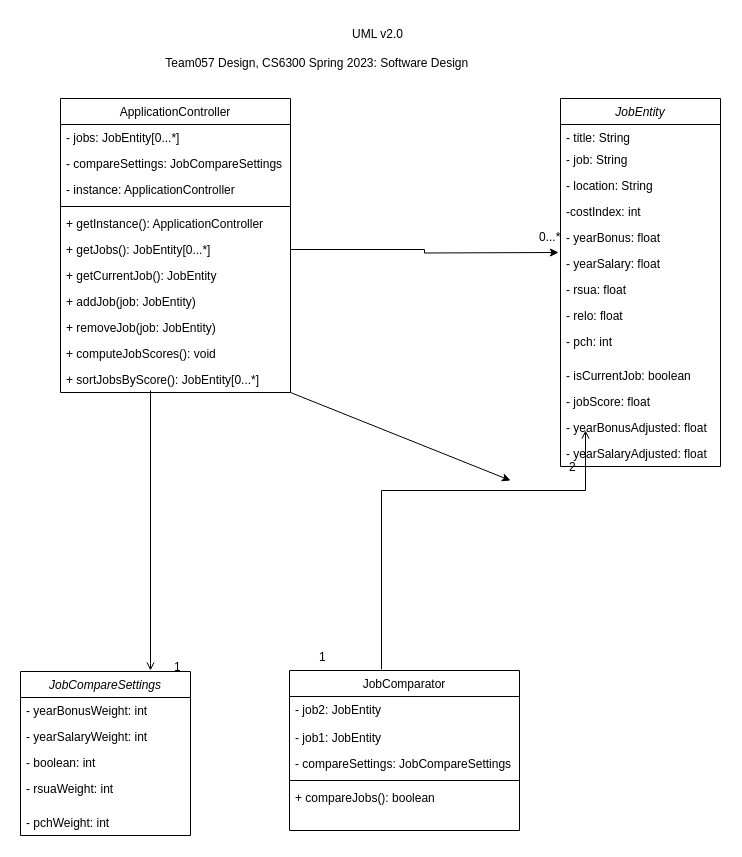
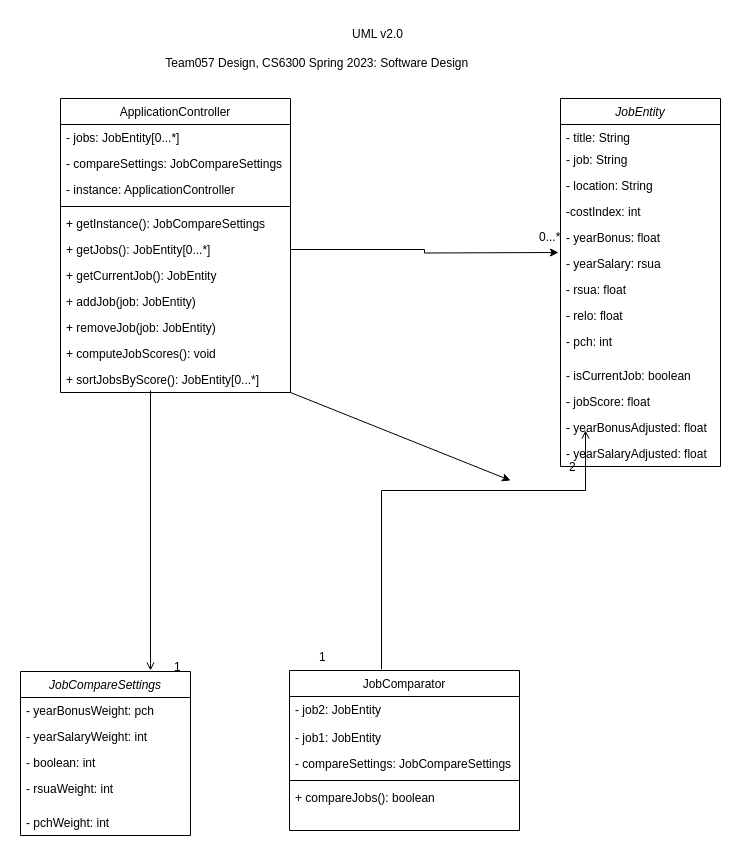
(181, 224) -> (177, 224)
(622, 264) -> (620, 264)
(92, 711) -> (94, 711)
